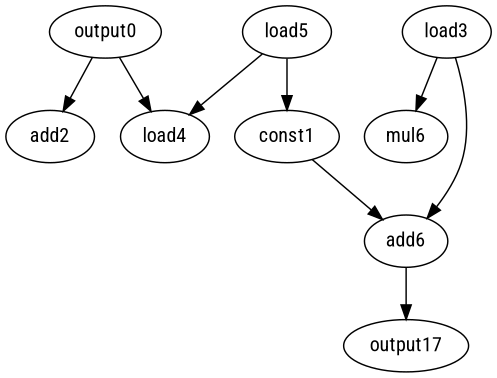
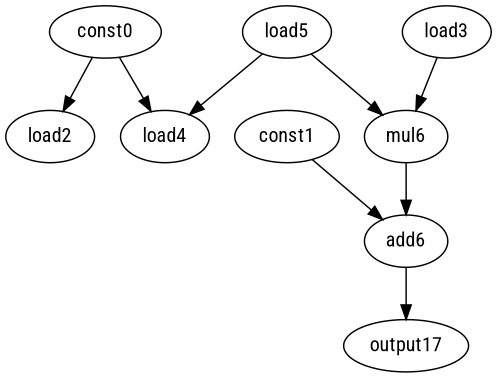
(105, 32) -> (105, 32)
(287, 77) -> (341, 80)
(466, 135) -> (406, 182)
(50, 137) -> (50, 137)
